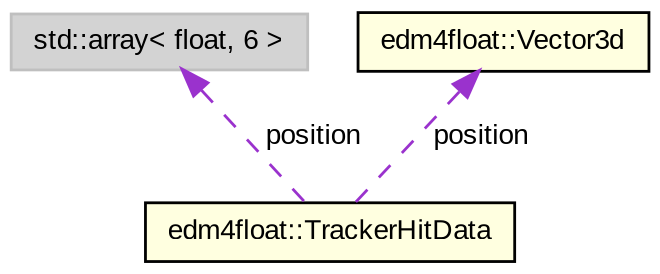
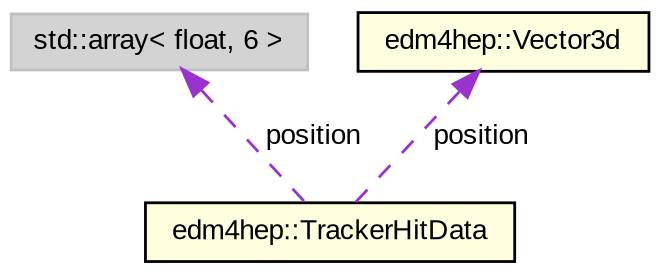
(504, 42) -> (504, 42)
(330, 232) -> (330, 232)
